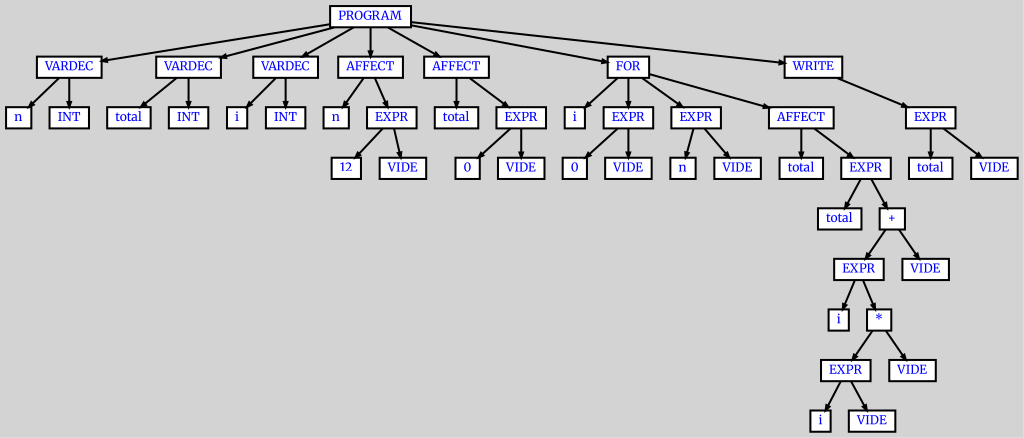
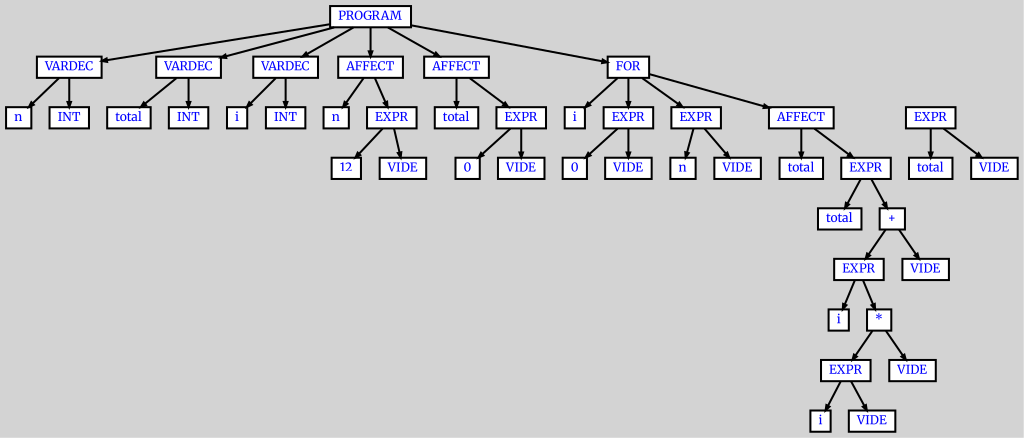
(813, 67) -> none
